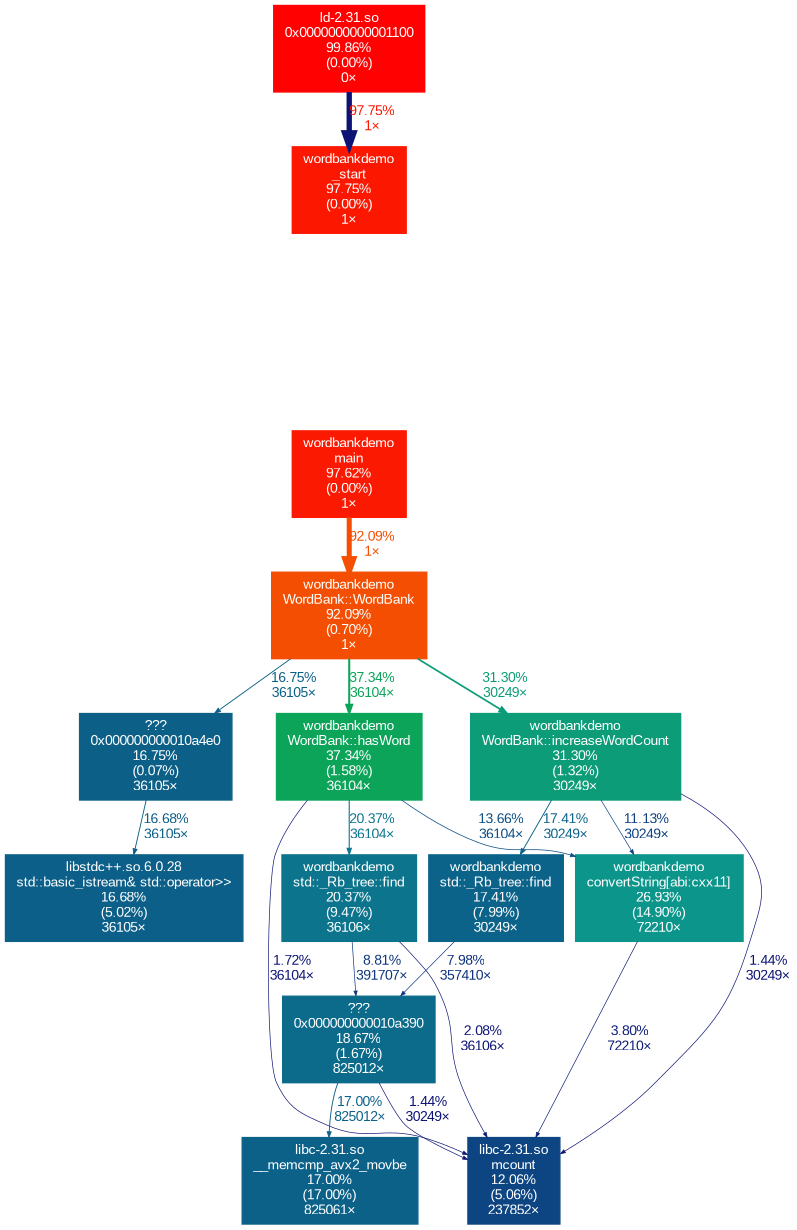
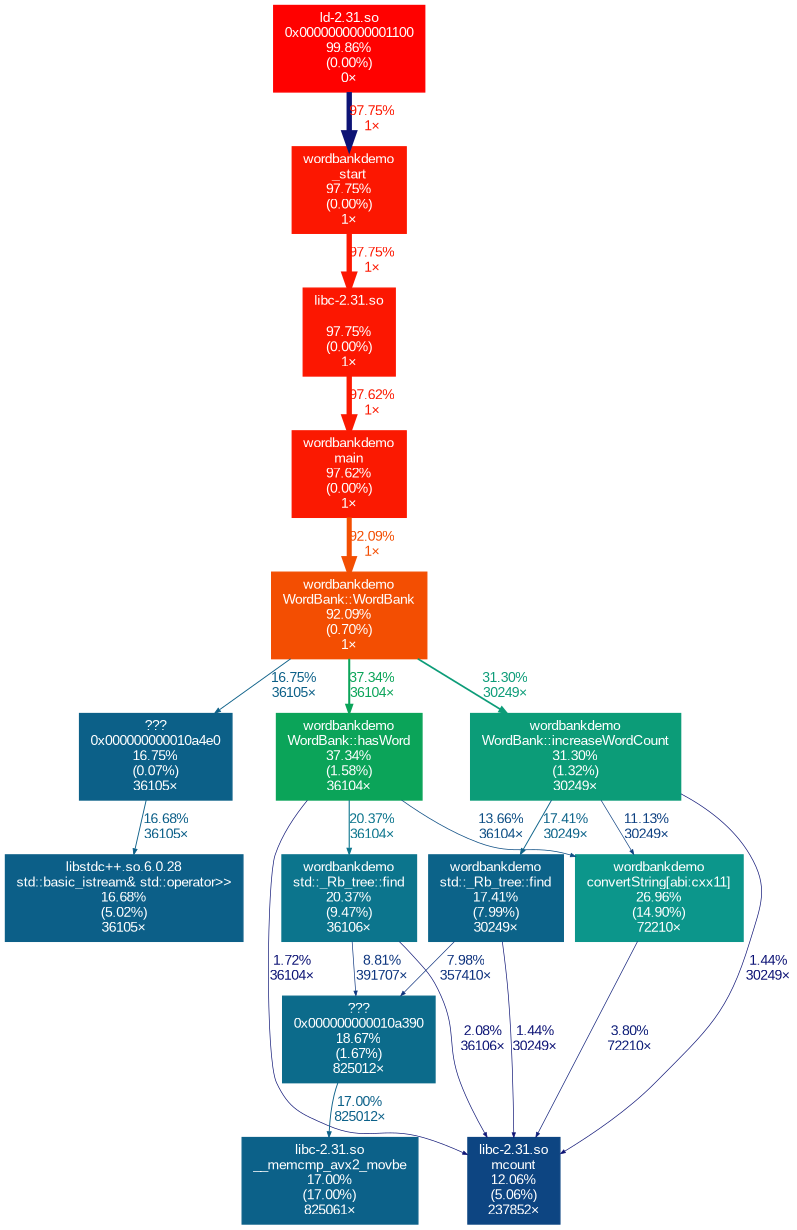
none -> (349, 332)
(659, 898) -> (659, 898)
(405, 1125) -> (511, 1037)
